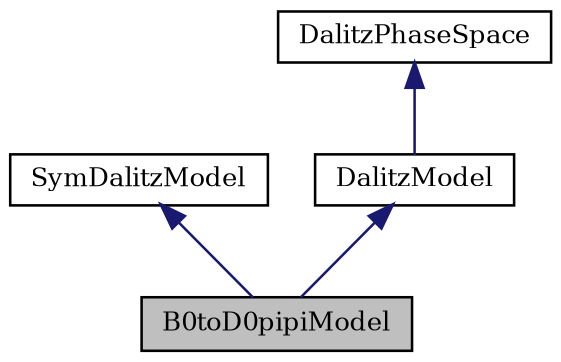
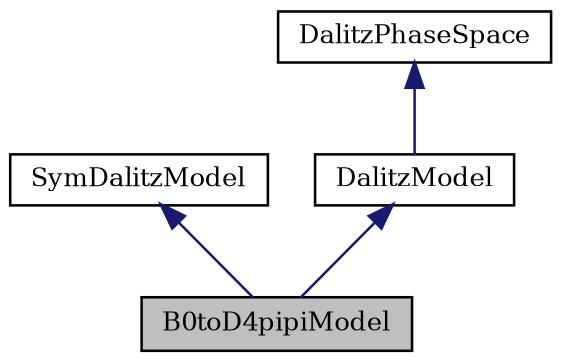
(277, 324) -> (277, 324)
